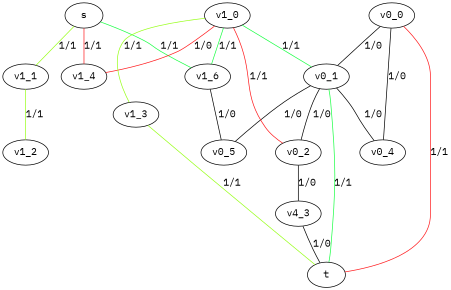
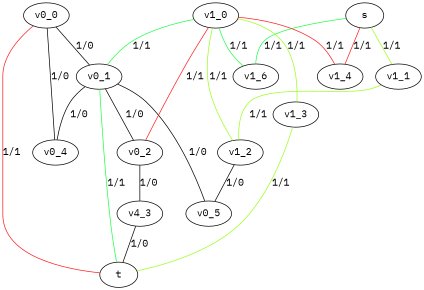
(203, 46) -> (335, 46)
none -> (209, 87)
(216, 115) -> (225, 183)
